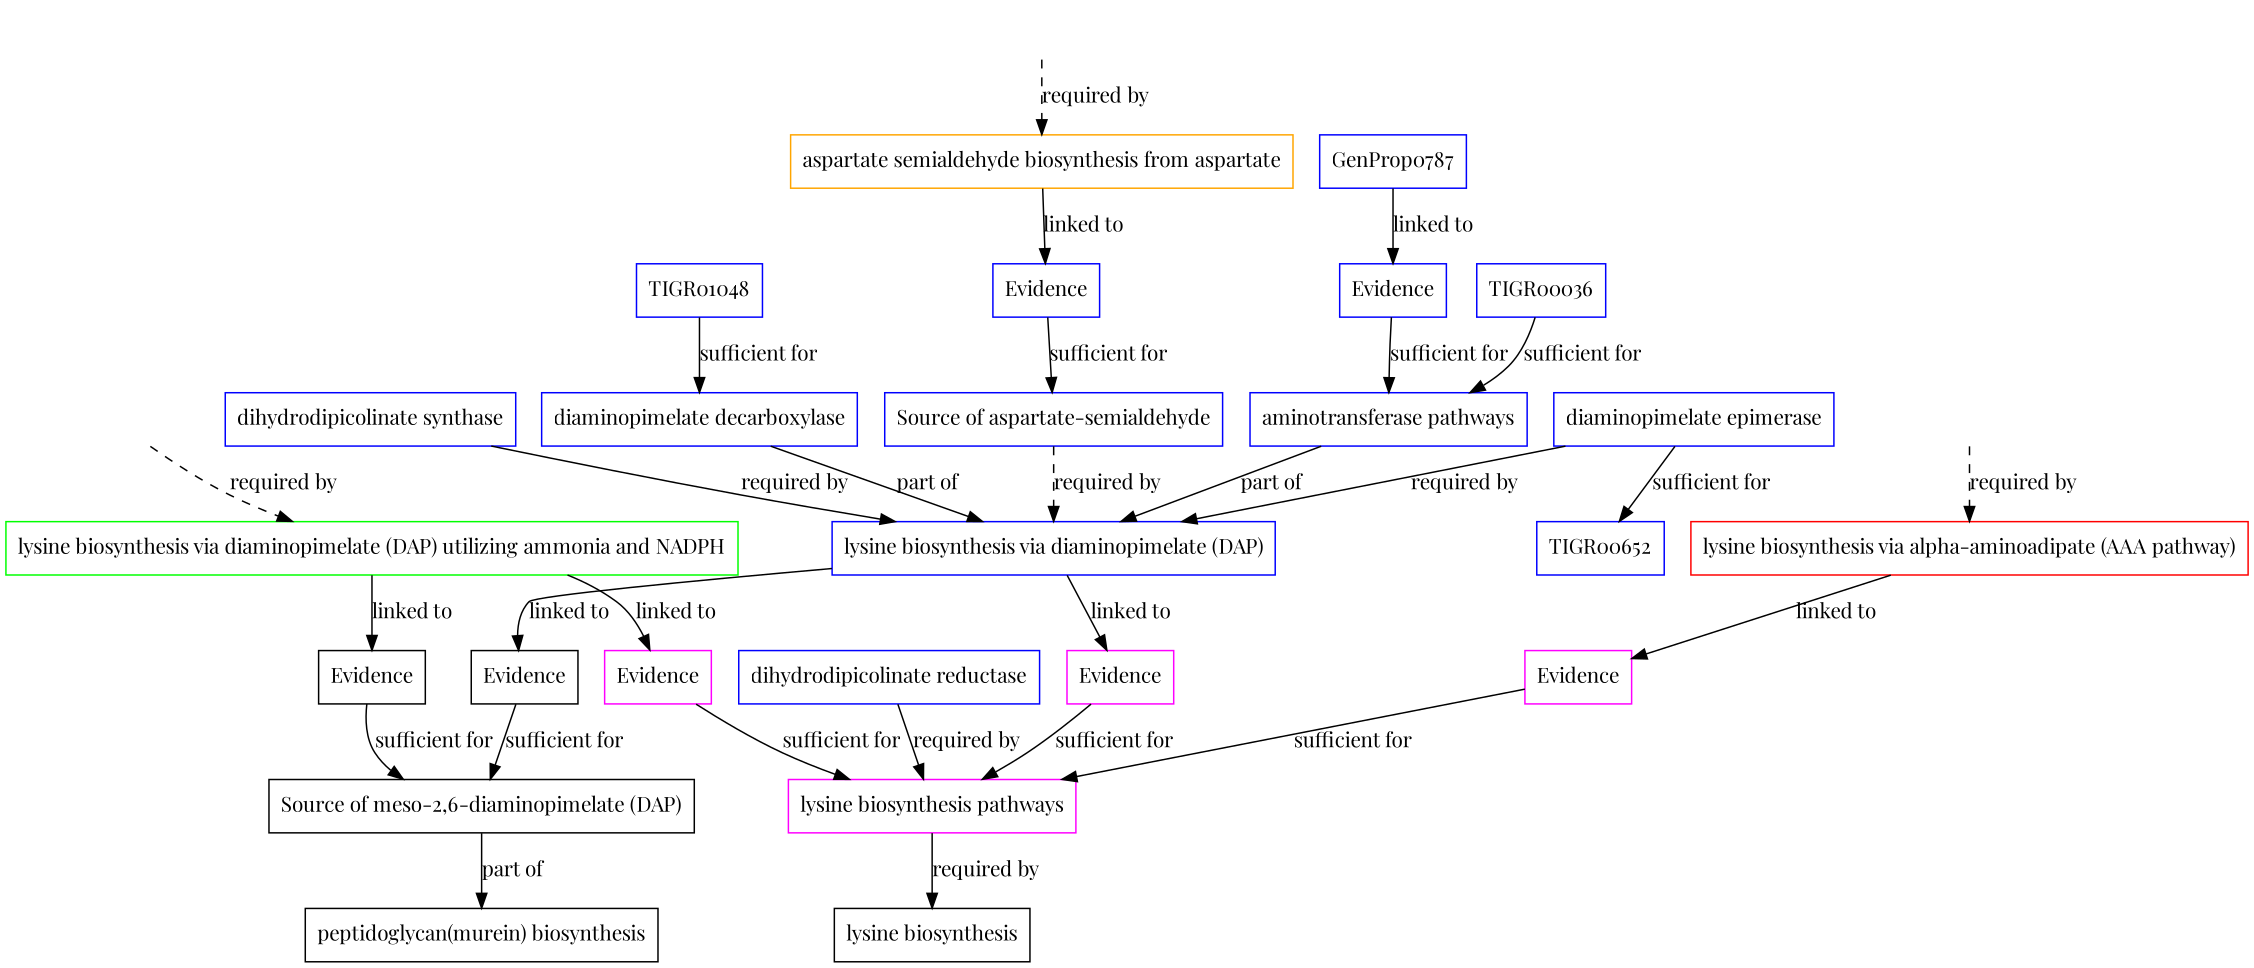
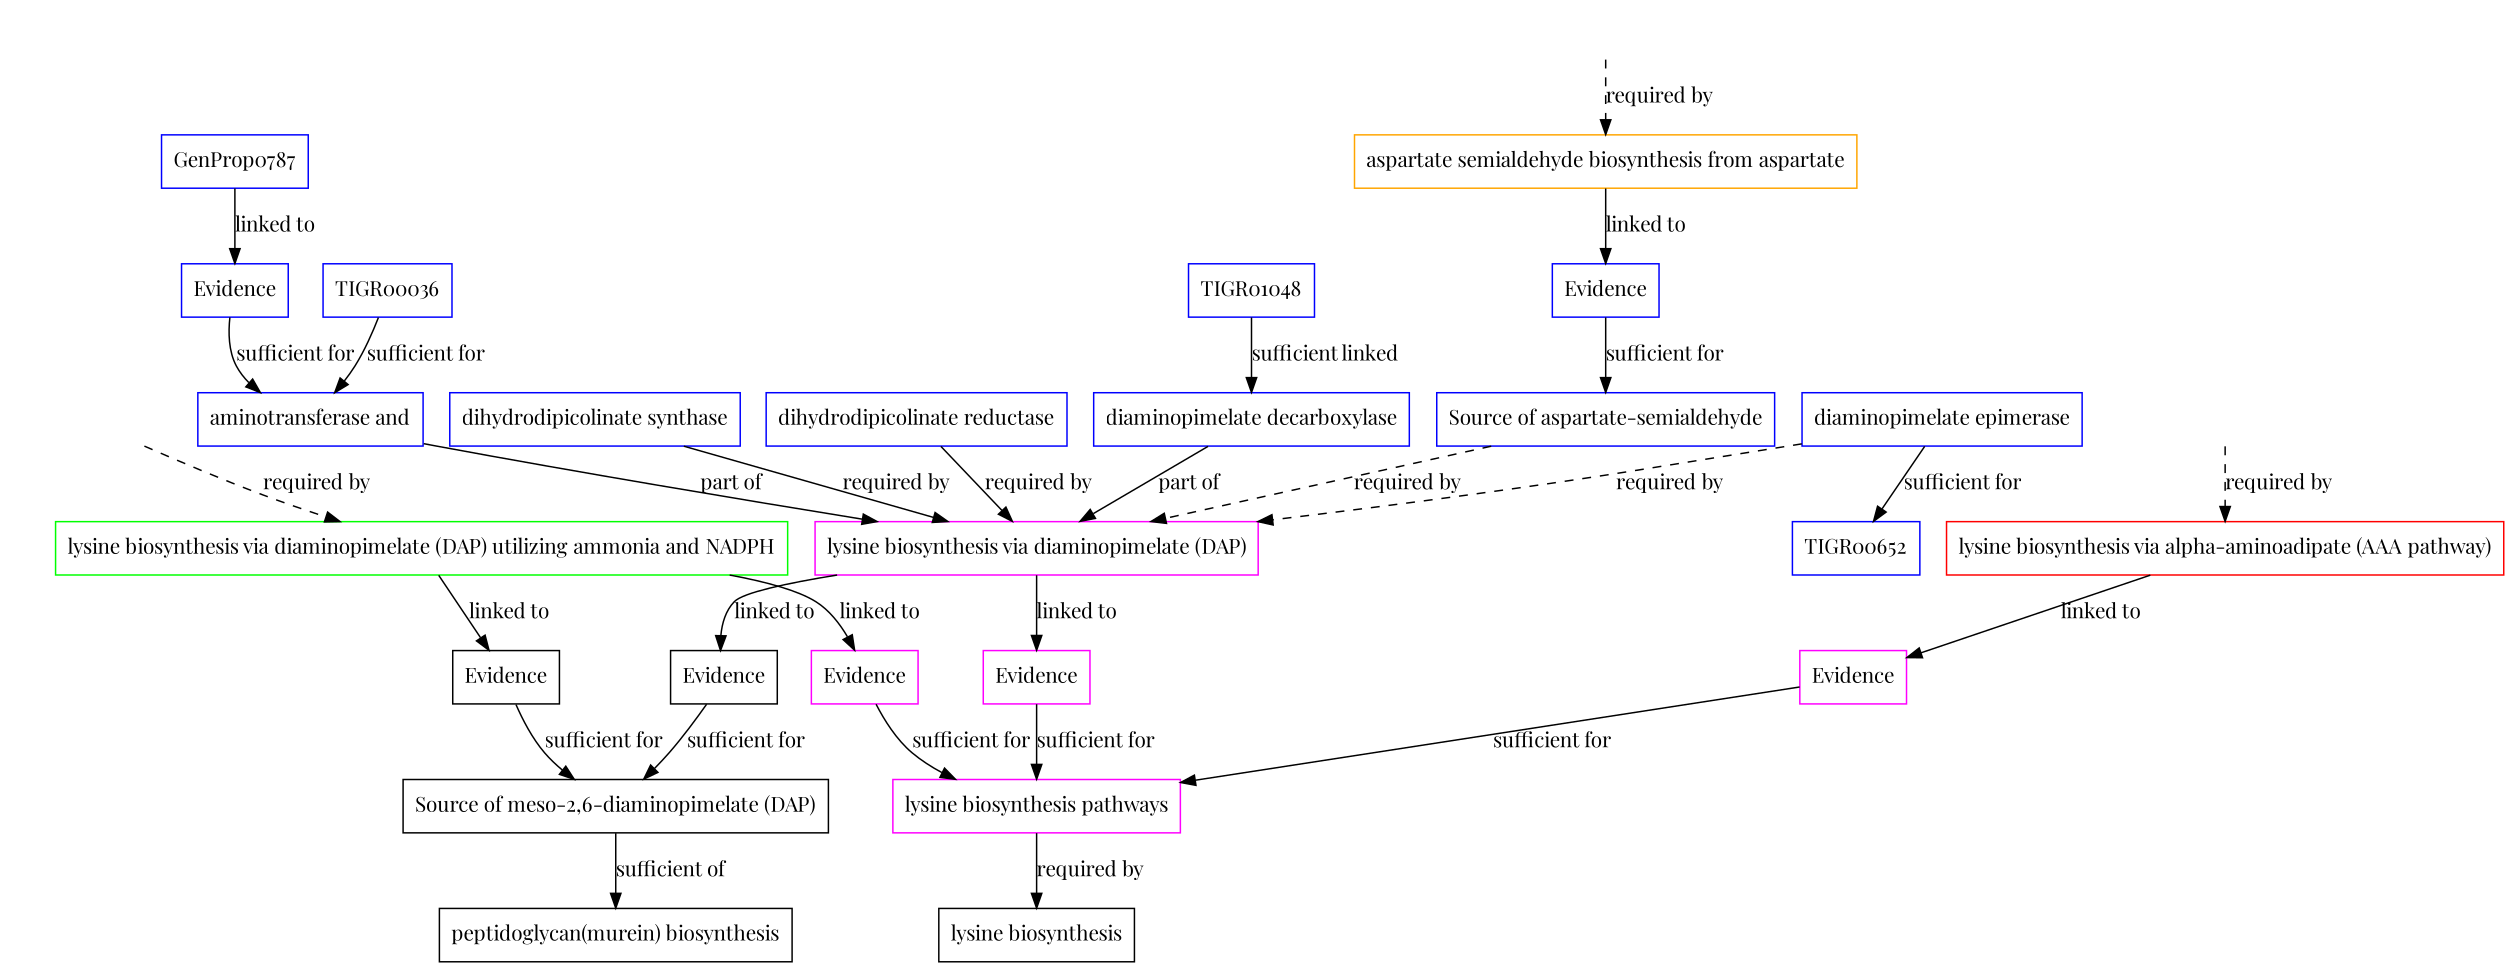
(759, 355) -> (1326, 355)
(1389, 419) -> (310, 419)
(1381, 482) -> (1538, 485)
(1054, 548) -> (1037, 548)
(908, 735) -> (971, 478)
(513, 871) -> (671, 871)
